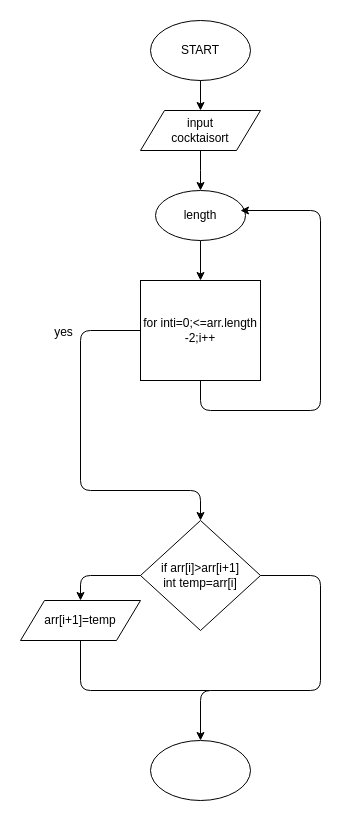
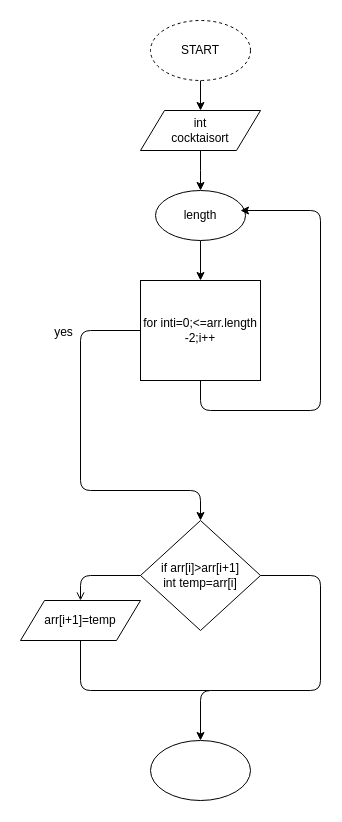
(201, 51) -> (201, 51)
(201, 131) -> (201, 131)
(81, 592) -> (81, 594)
